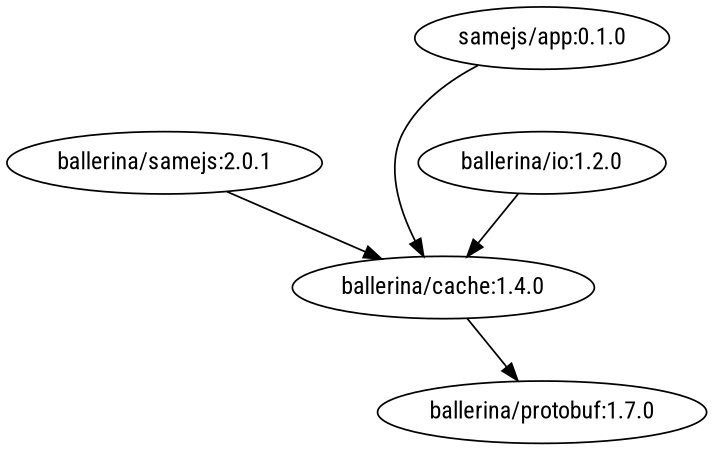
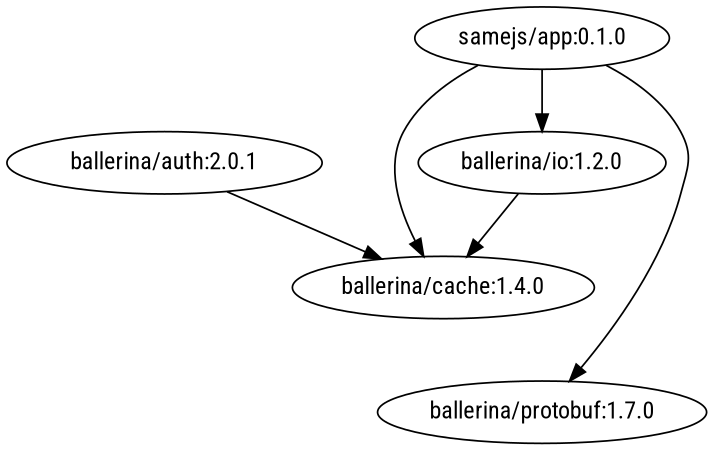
none -> (542, 92)
(165, 163) -> (165, 163)
(487, 343) -> (675, 211)
